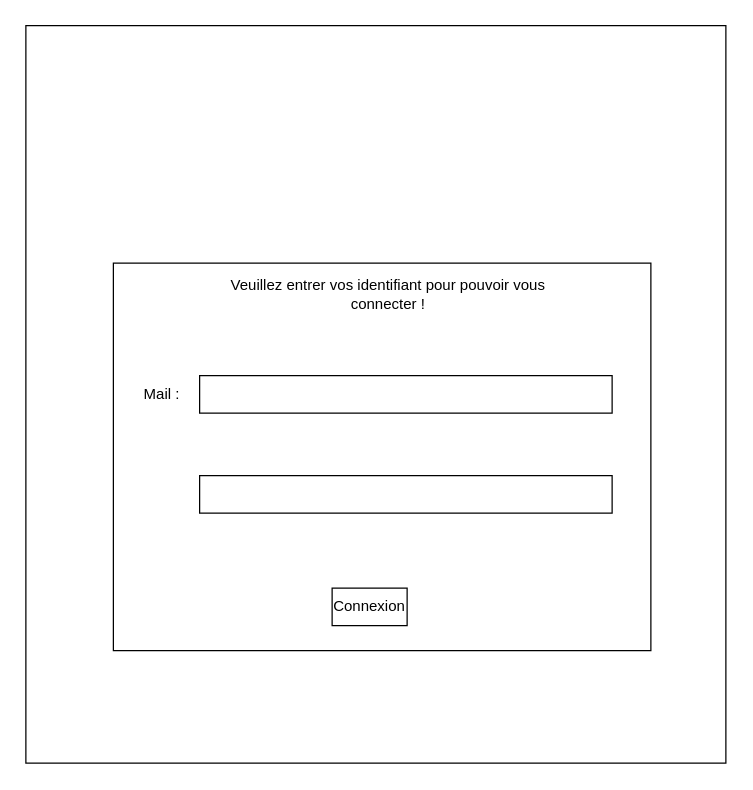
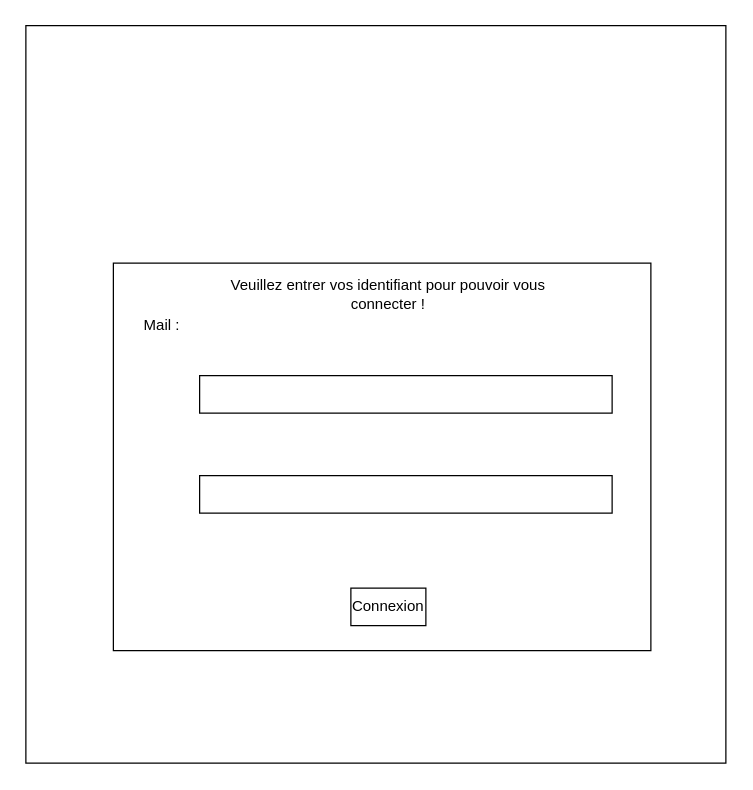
(162, 394) -> (162, 326)
(369, 607) -> (388, 607)
